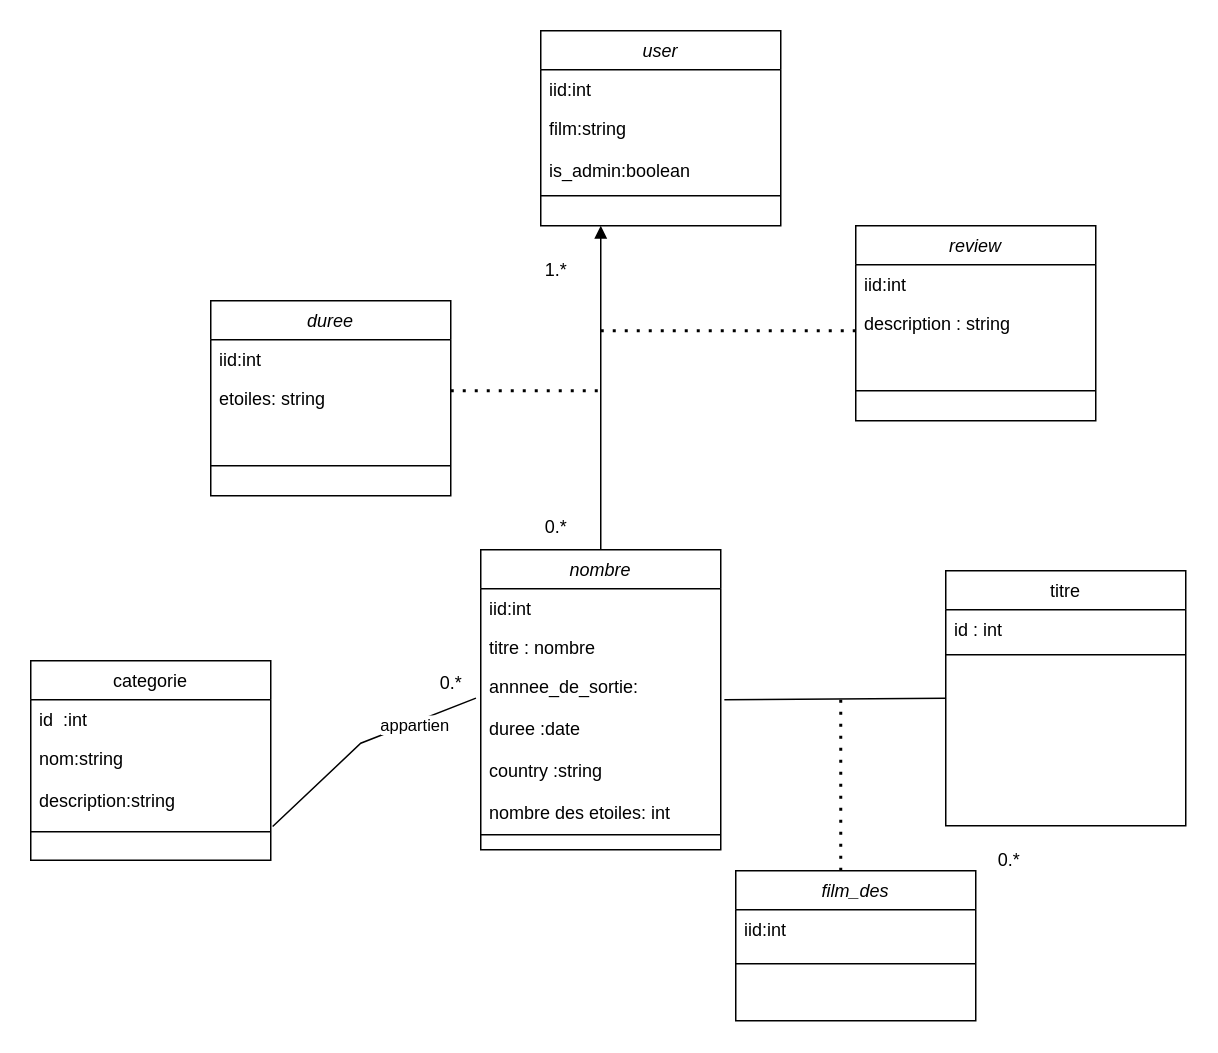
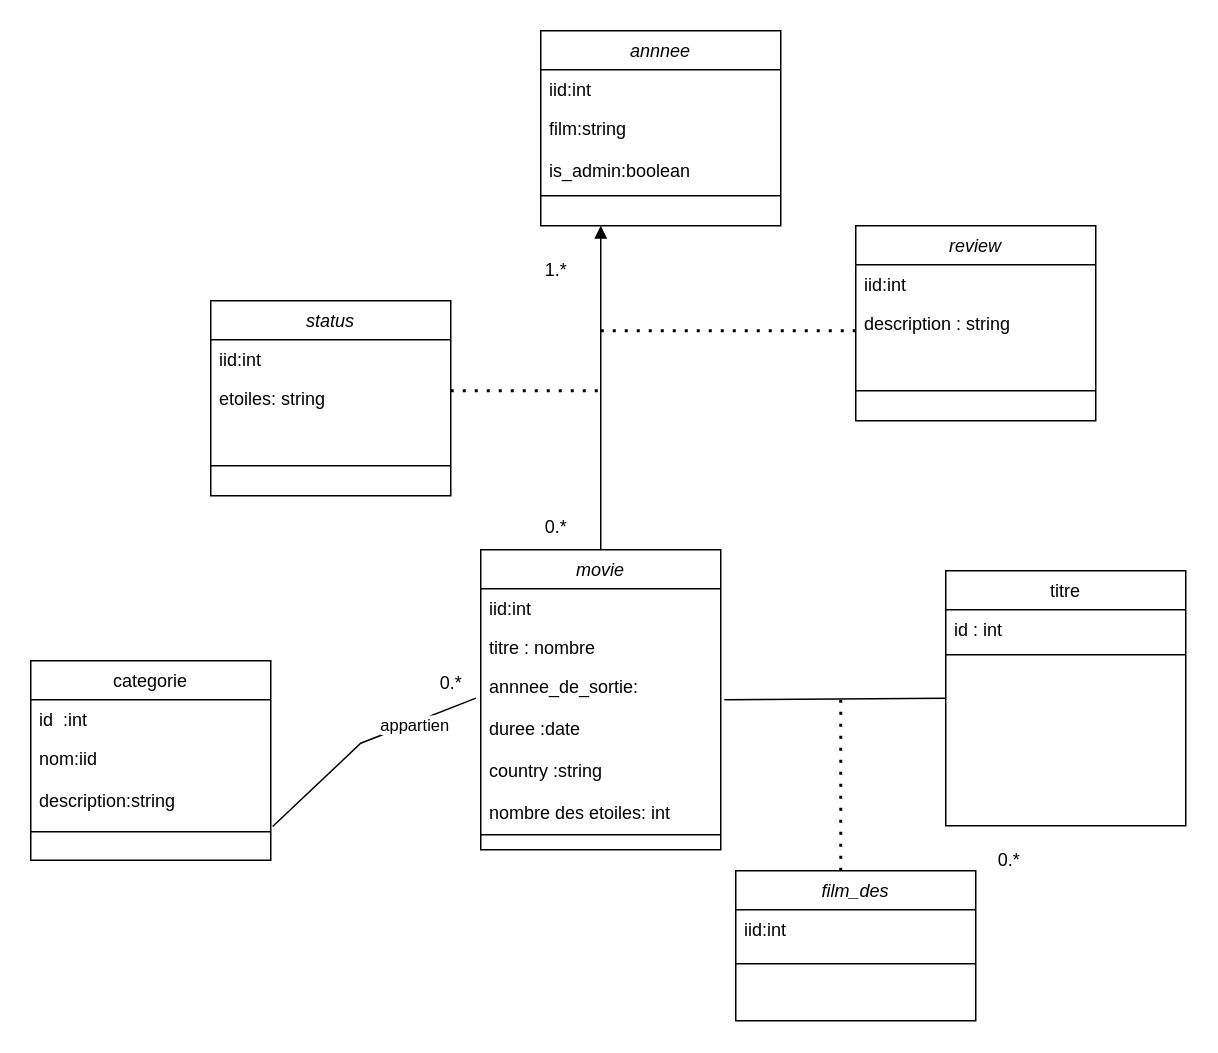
(660, 51) -> (660, 51)
(330, 321) -> (330, 321)
(600, 570) -> (600, 570)
(85, 759) -> (67, 759)
